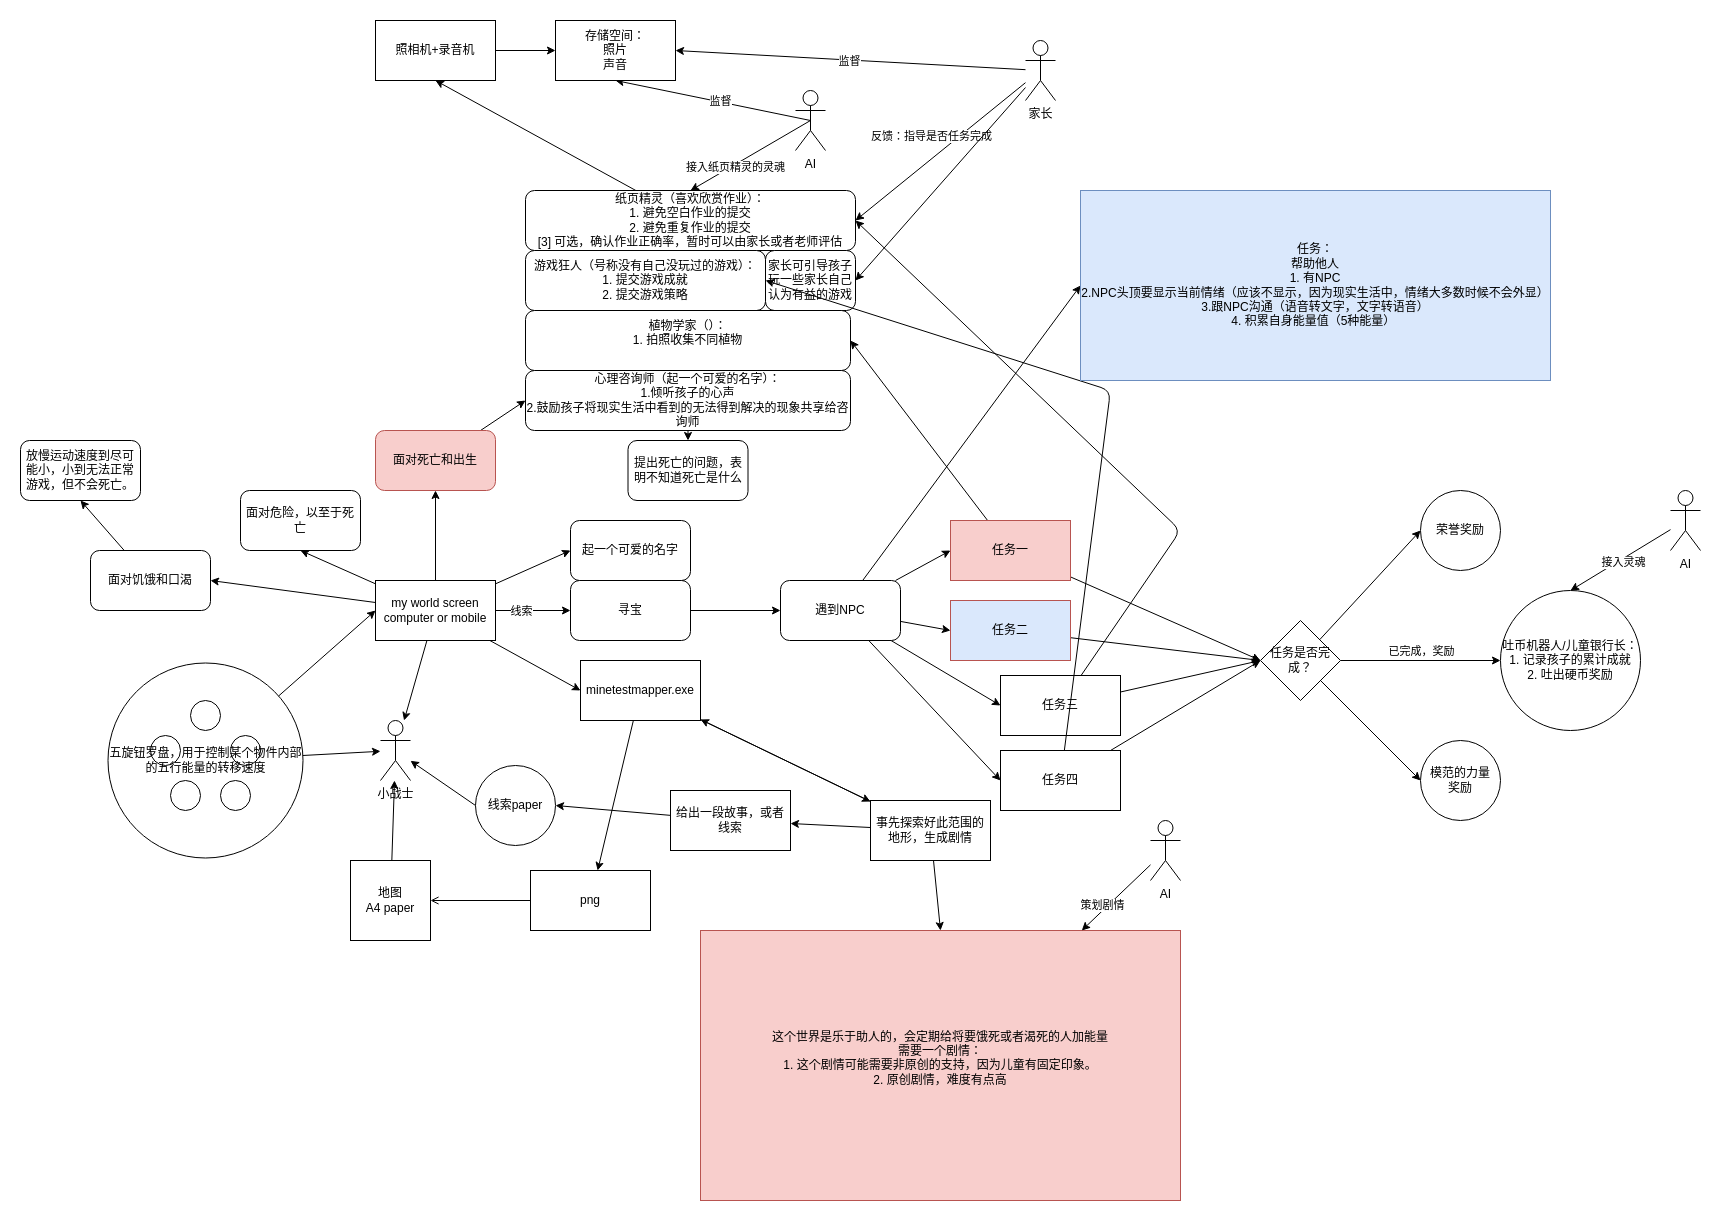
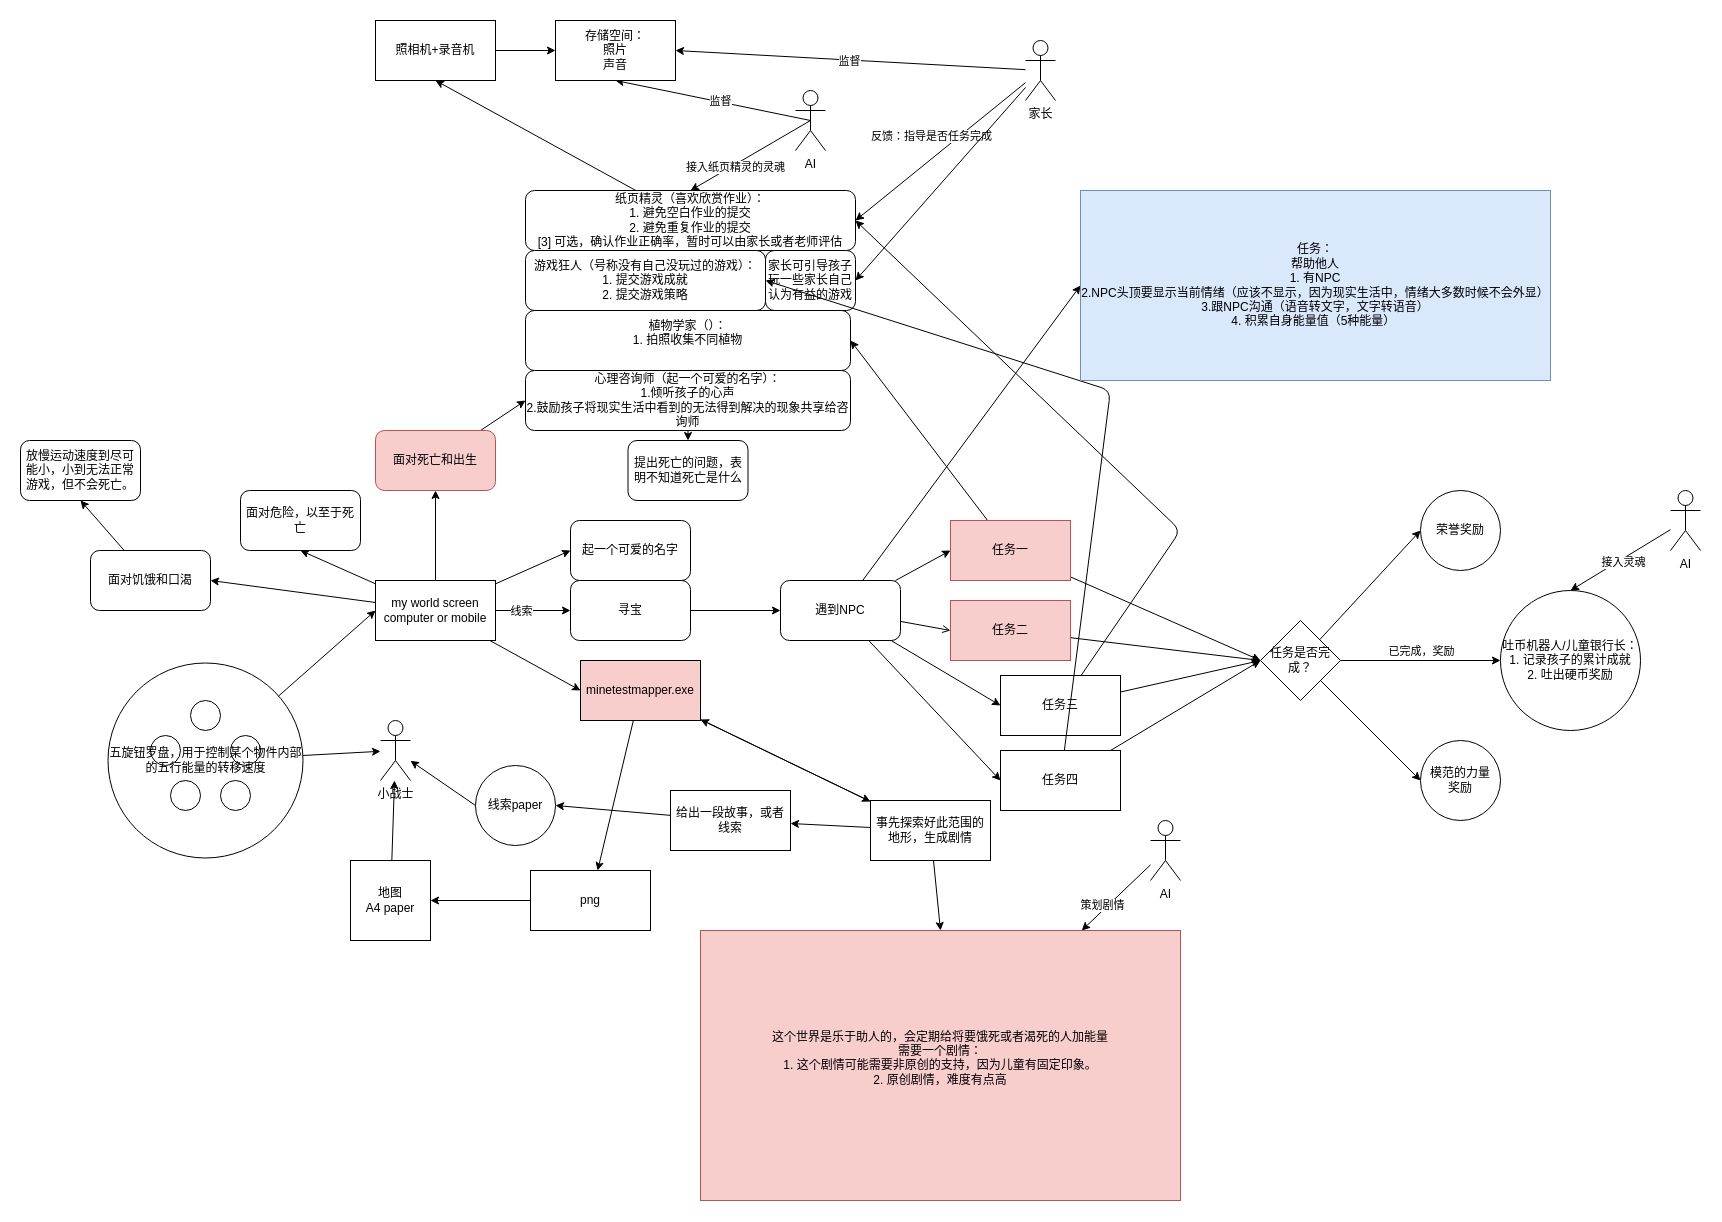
(942, 629) -> (943, 629)
(1011, 631) -> (1011, 631)
(416, 677) -> none
(641, 691) -> (641, 691)
(436, 901) -> (438, 901)
